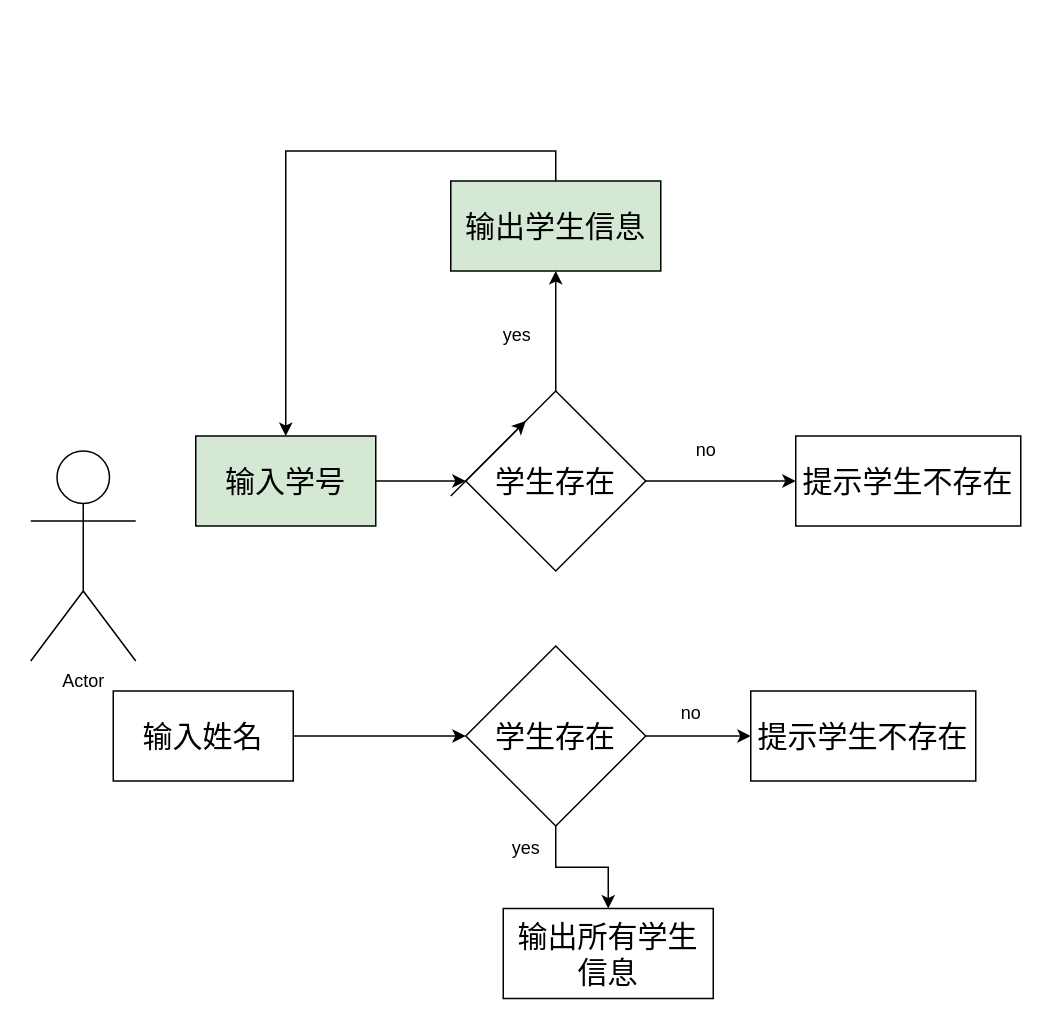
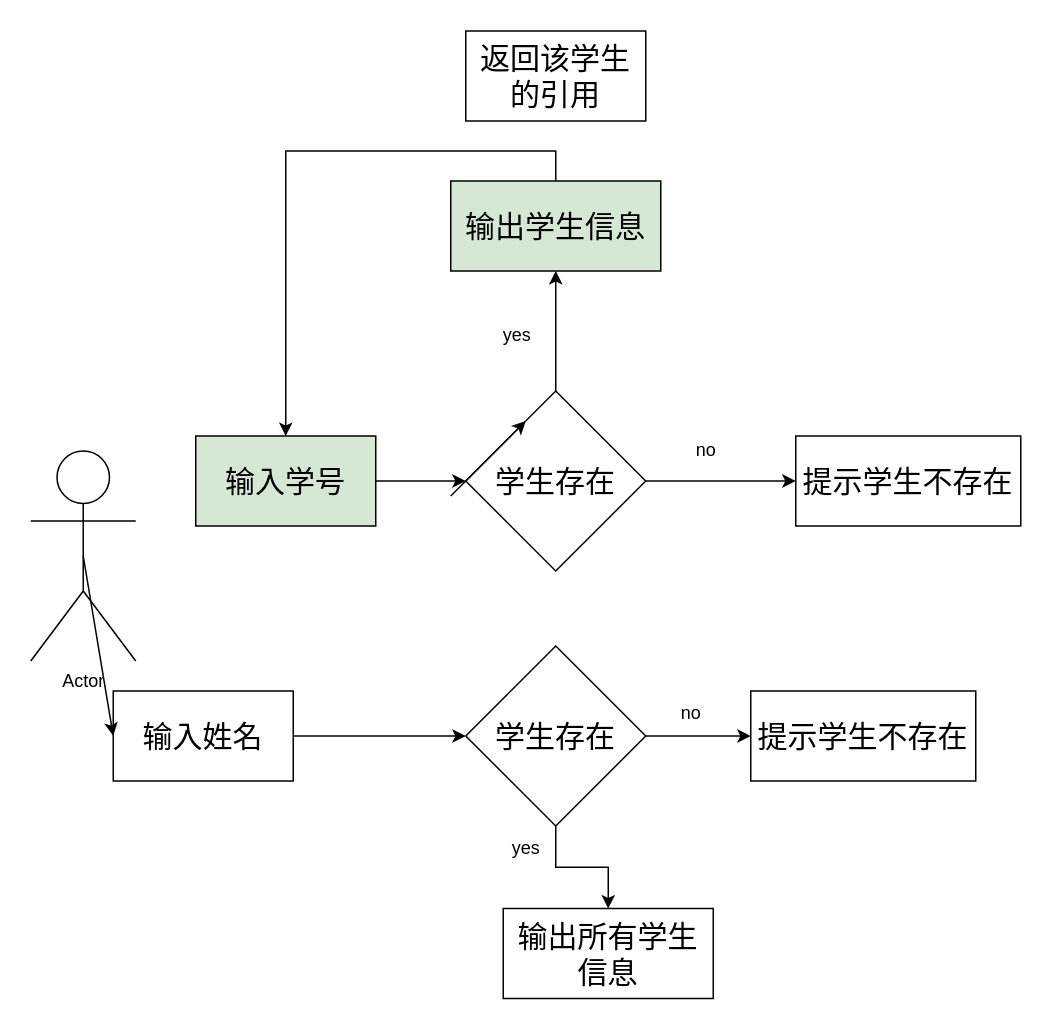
none -> (556, 76)
none -> (101, 665)
